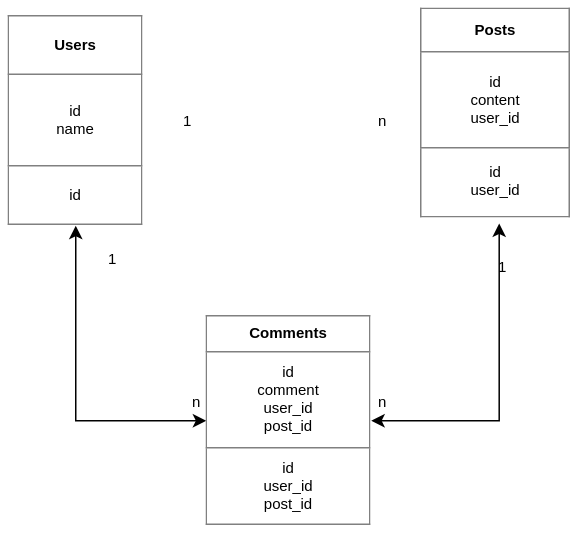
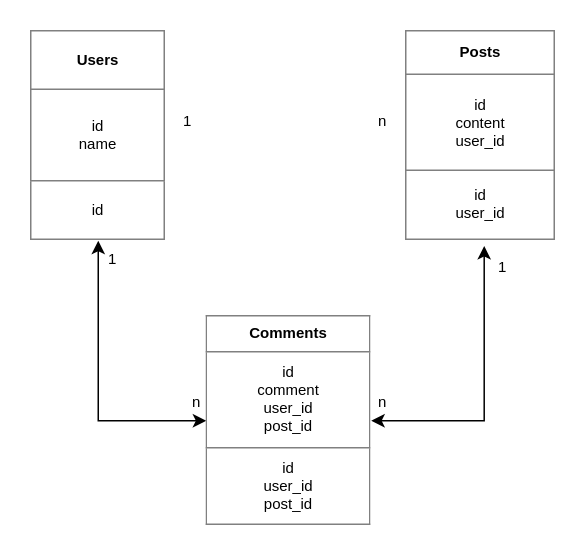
(496, 113) -> (481, 136)
(76, 121) -> (98, 136)
